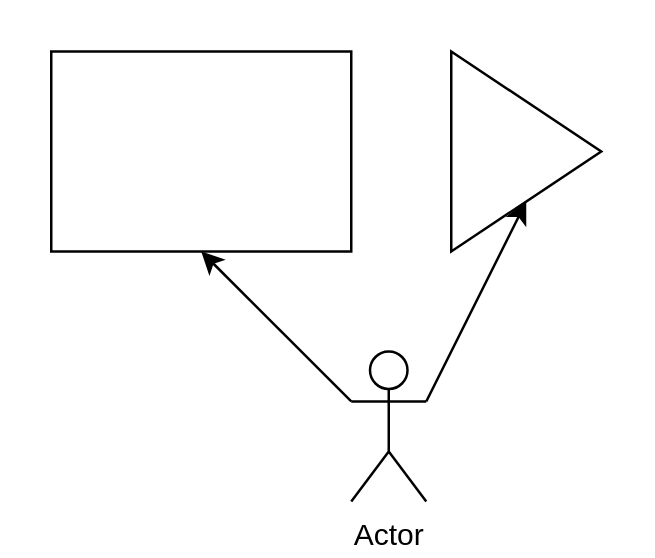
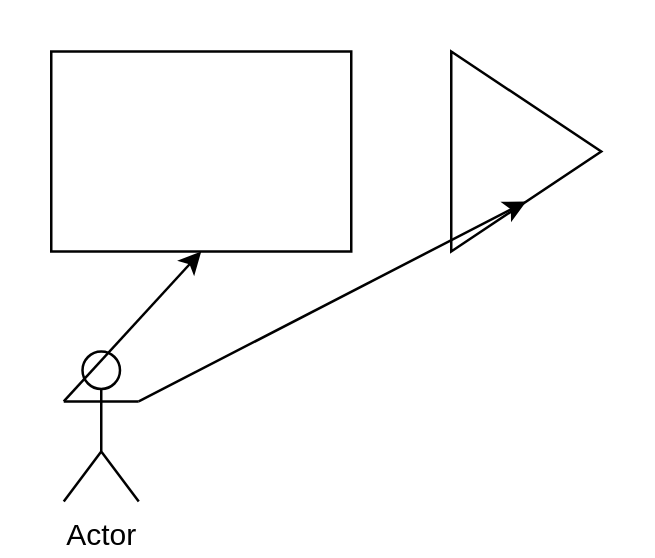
(389, 426) -> (101, 426)
